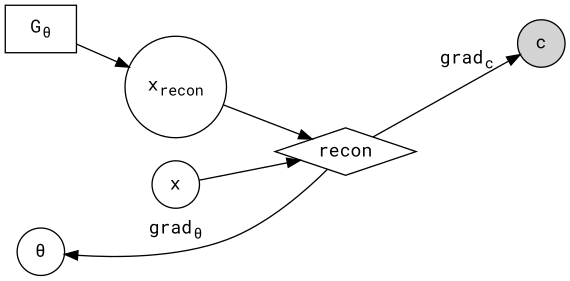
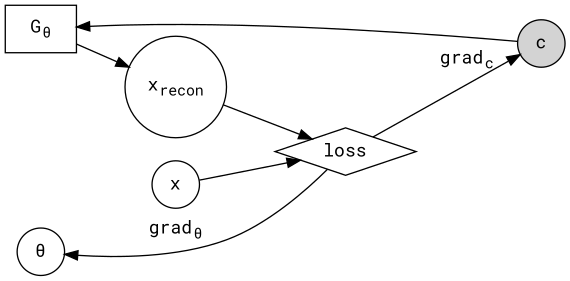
none -> (304, 27)
(346, 152) -> (346, 152)
